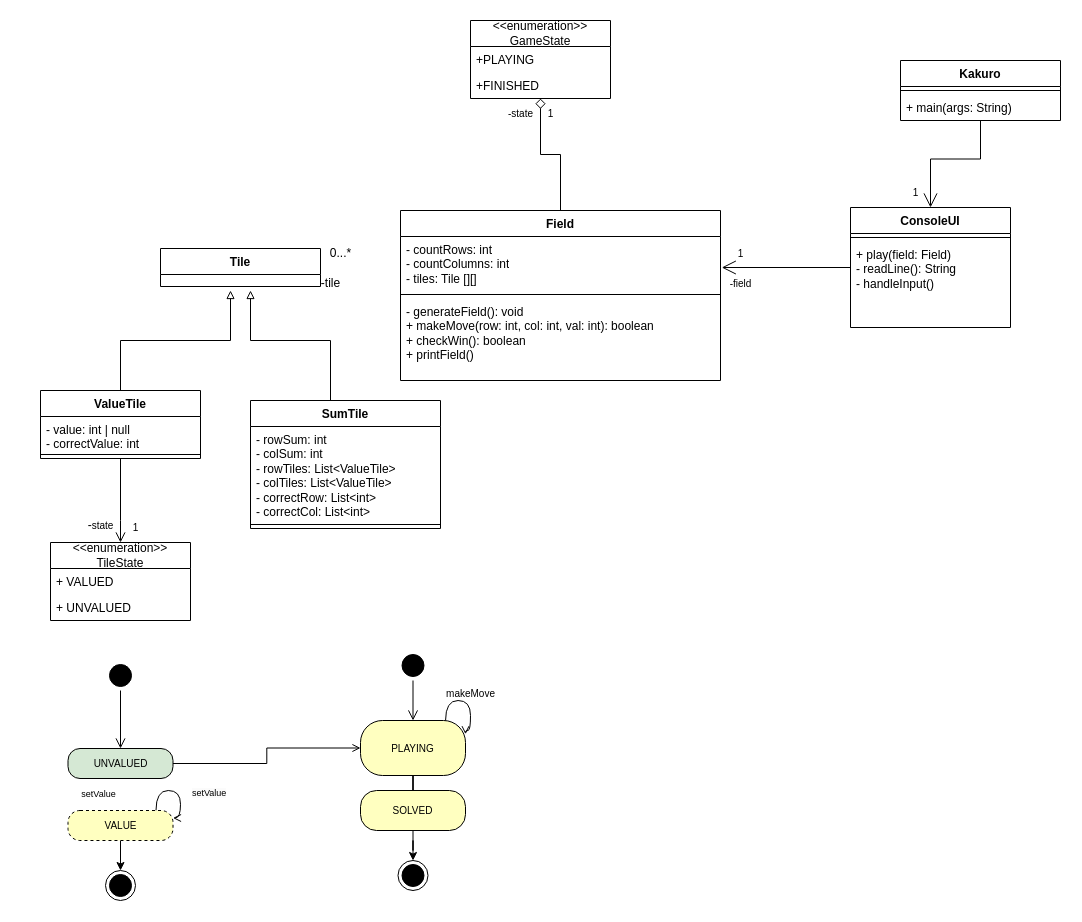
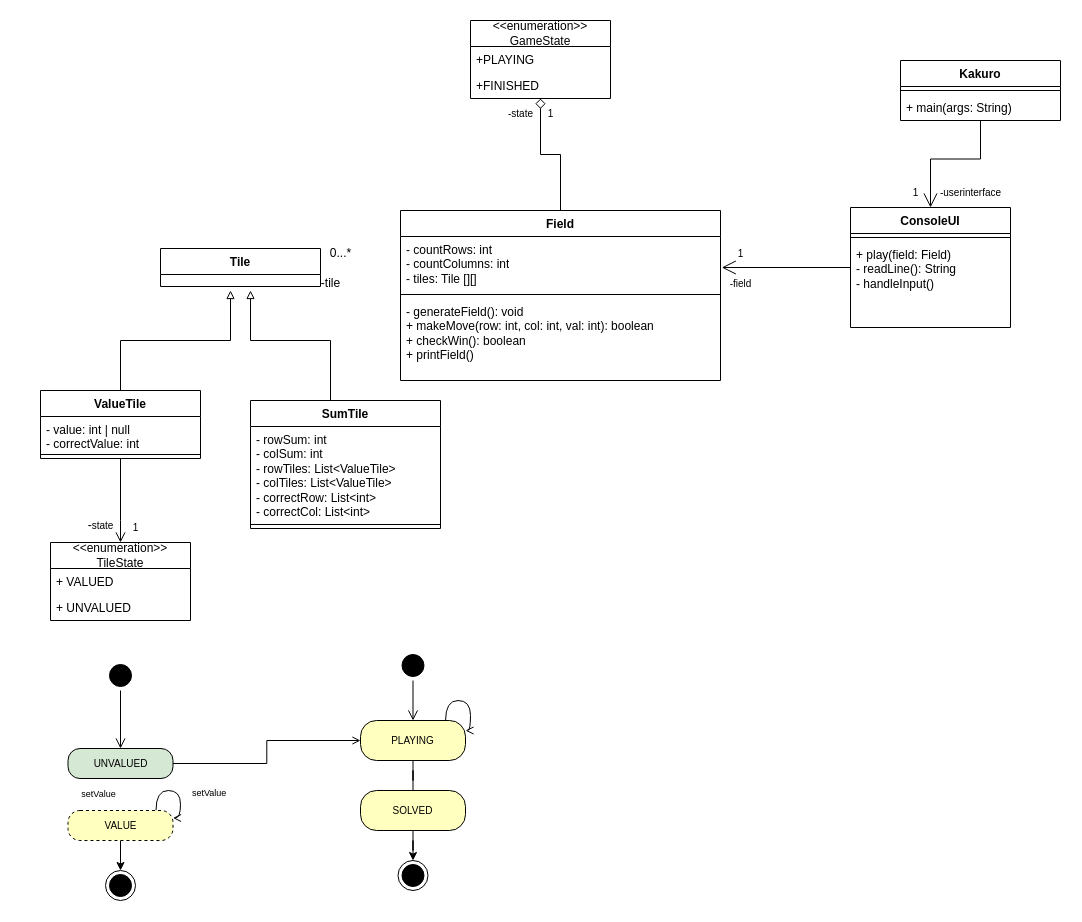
none -> (971, 193)
(471, 694) -> none
(413, 748) -> (413, 741)
